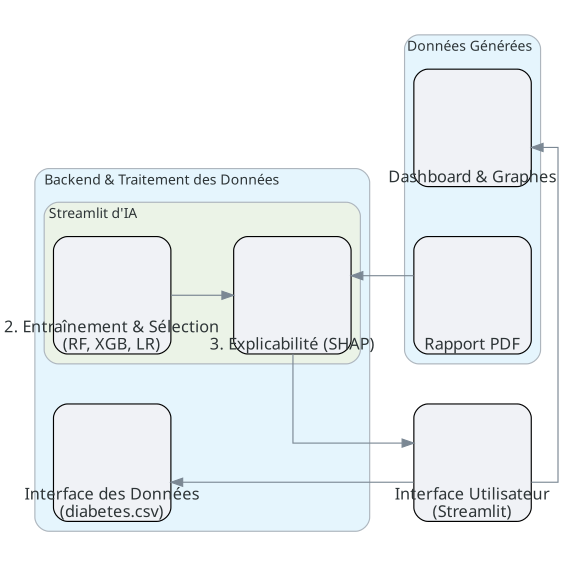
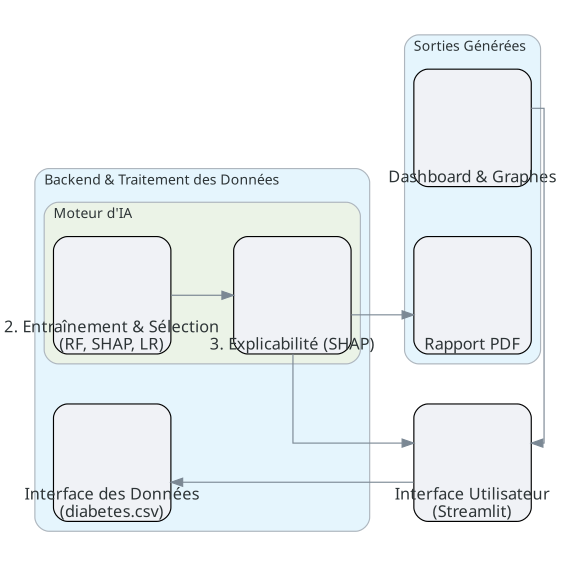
(470, 47) -> (470, 47)
(93, 214) -> (93, 214)
(388, 276) -> (377, 315)
(112, 295) -> (112, 295)
(558, 321) -> (544, 270)
